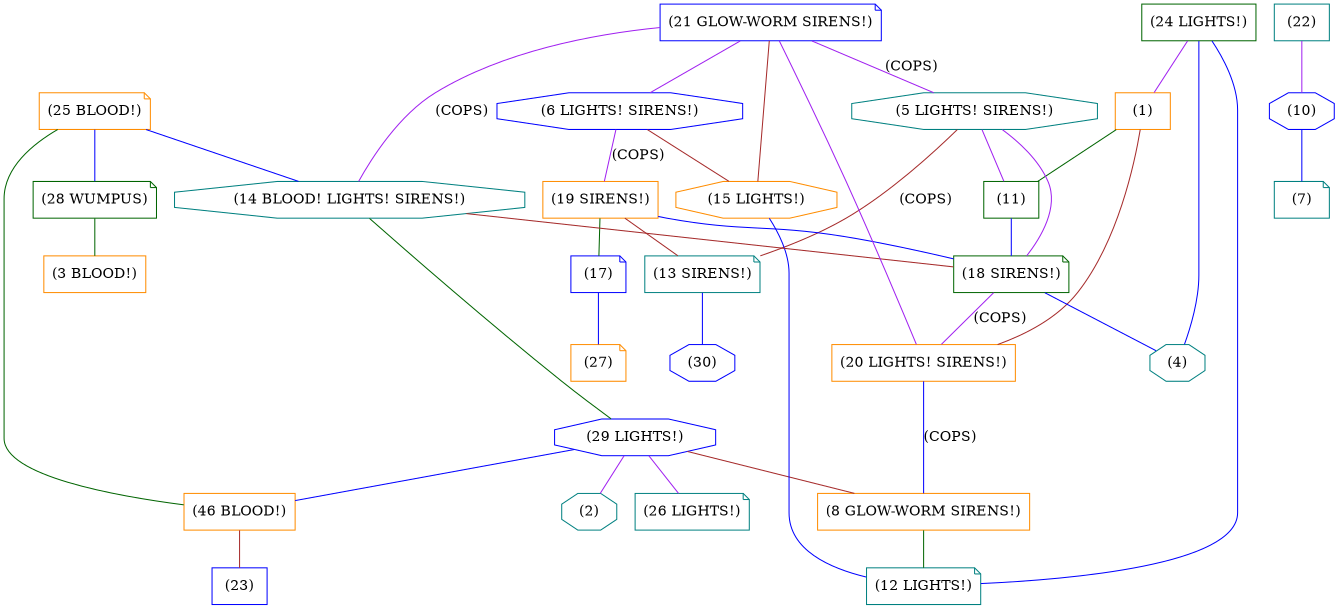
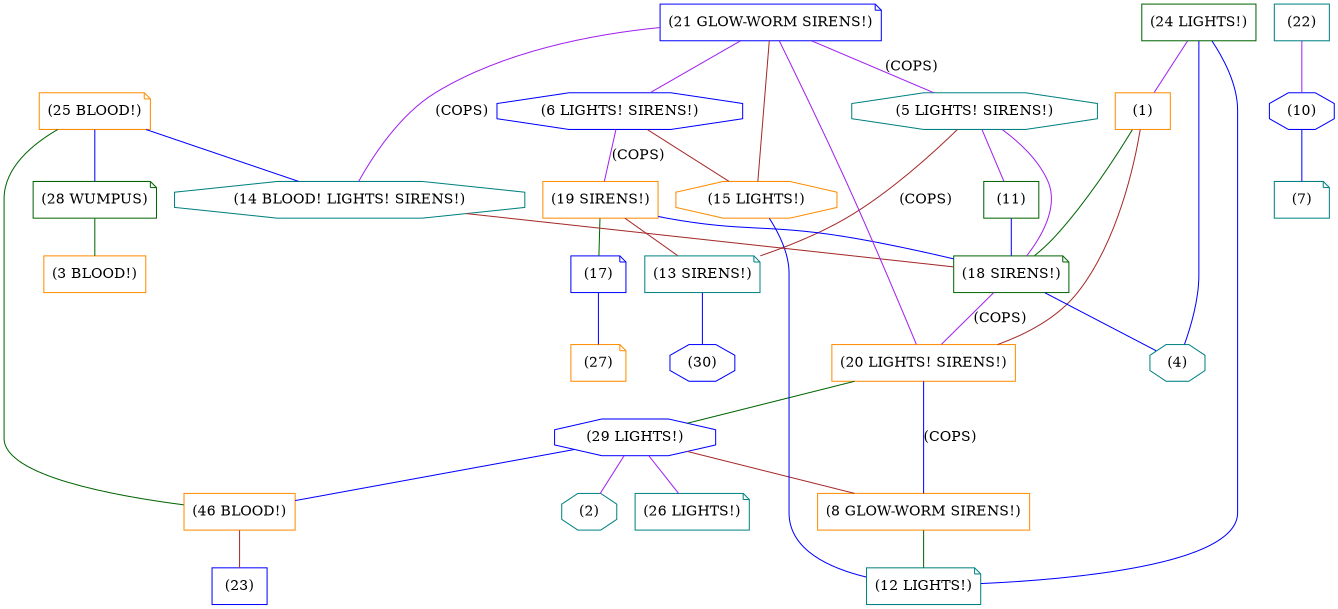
(1077, 155) -> (1088, 196)
(488, 321) -> (771, 402)
